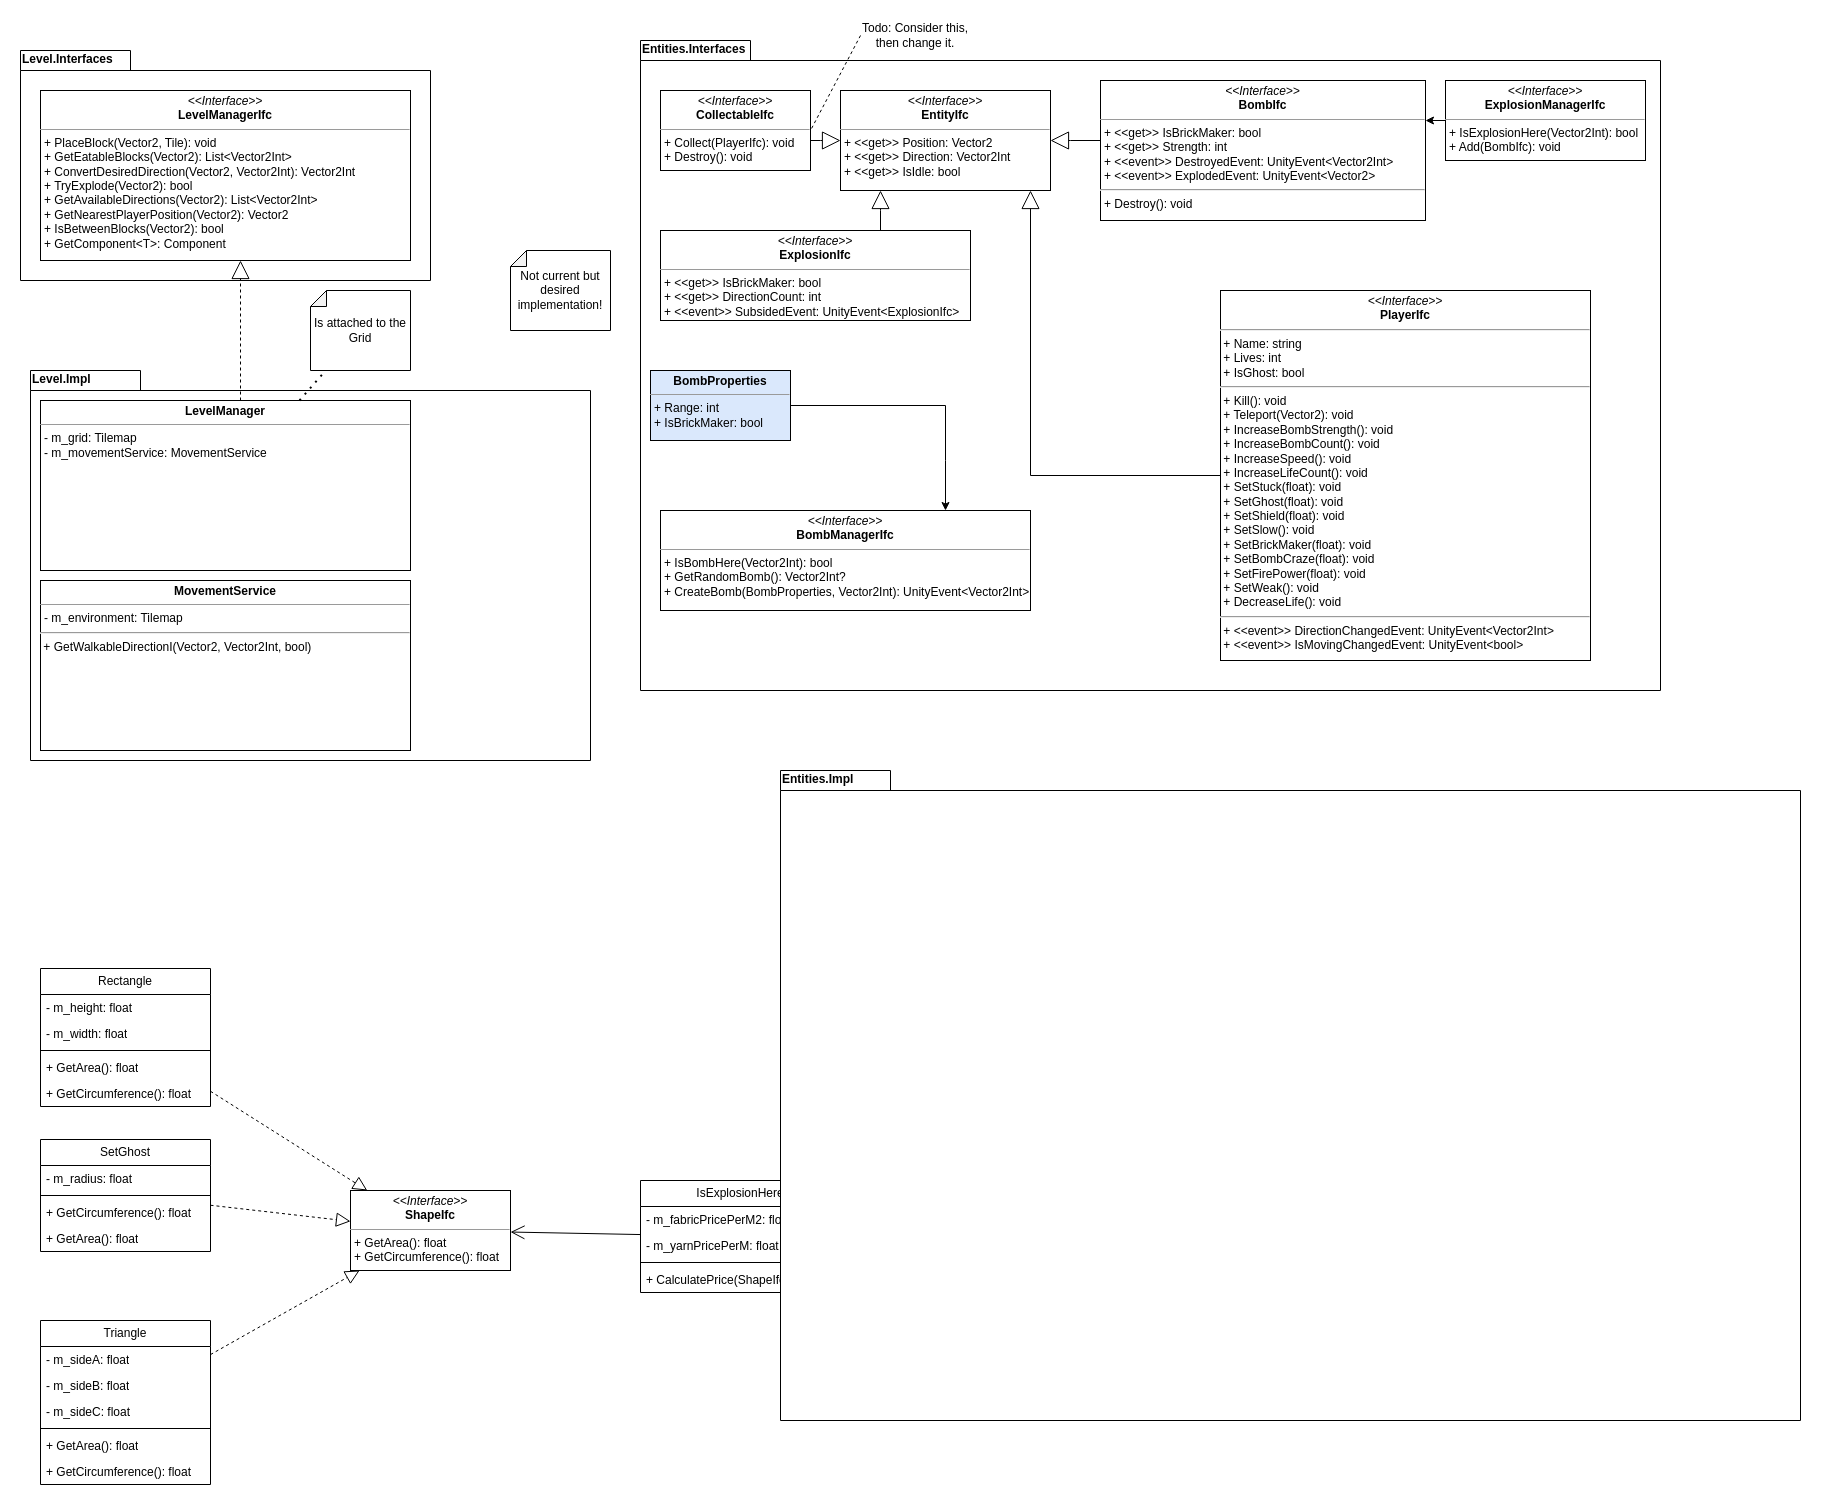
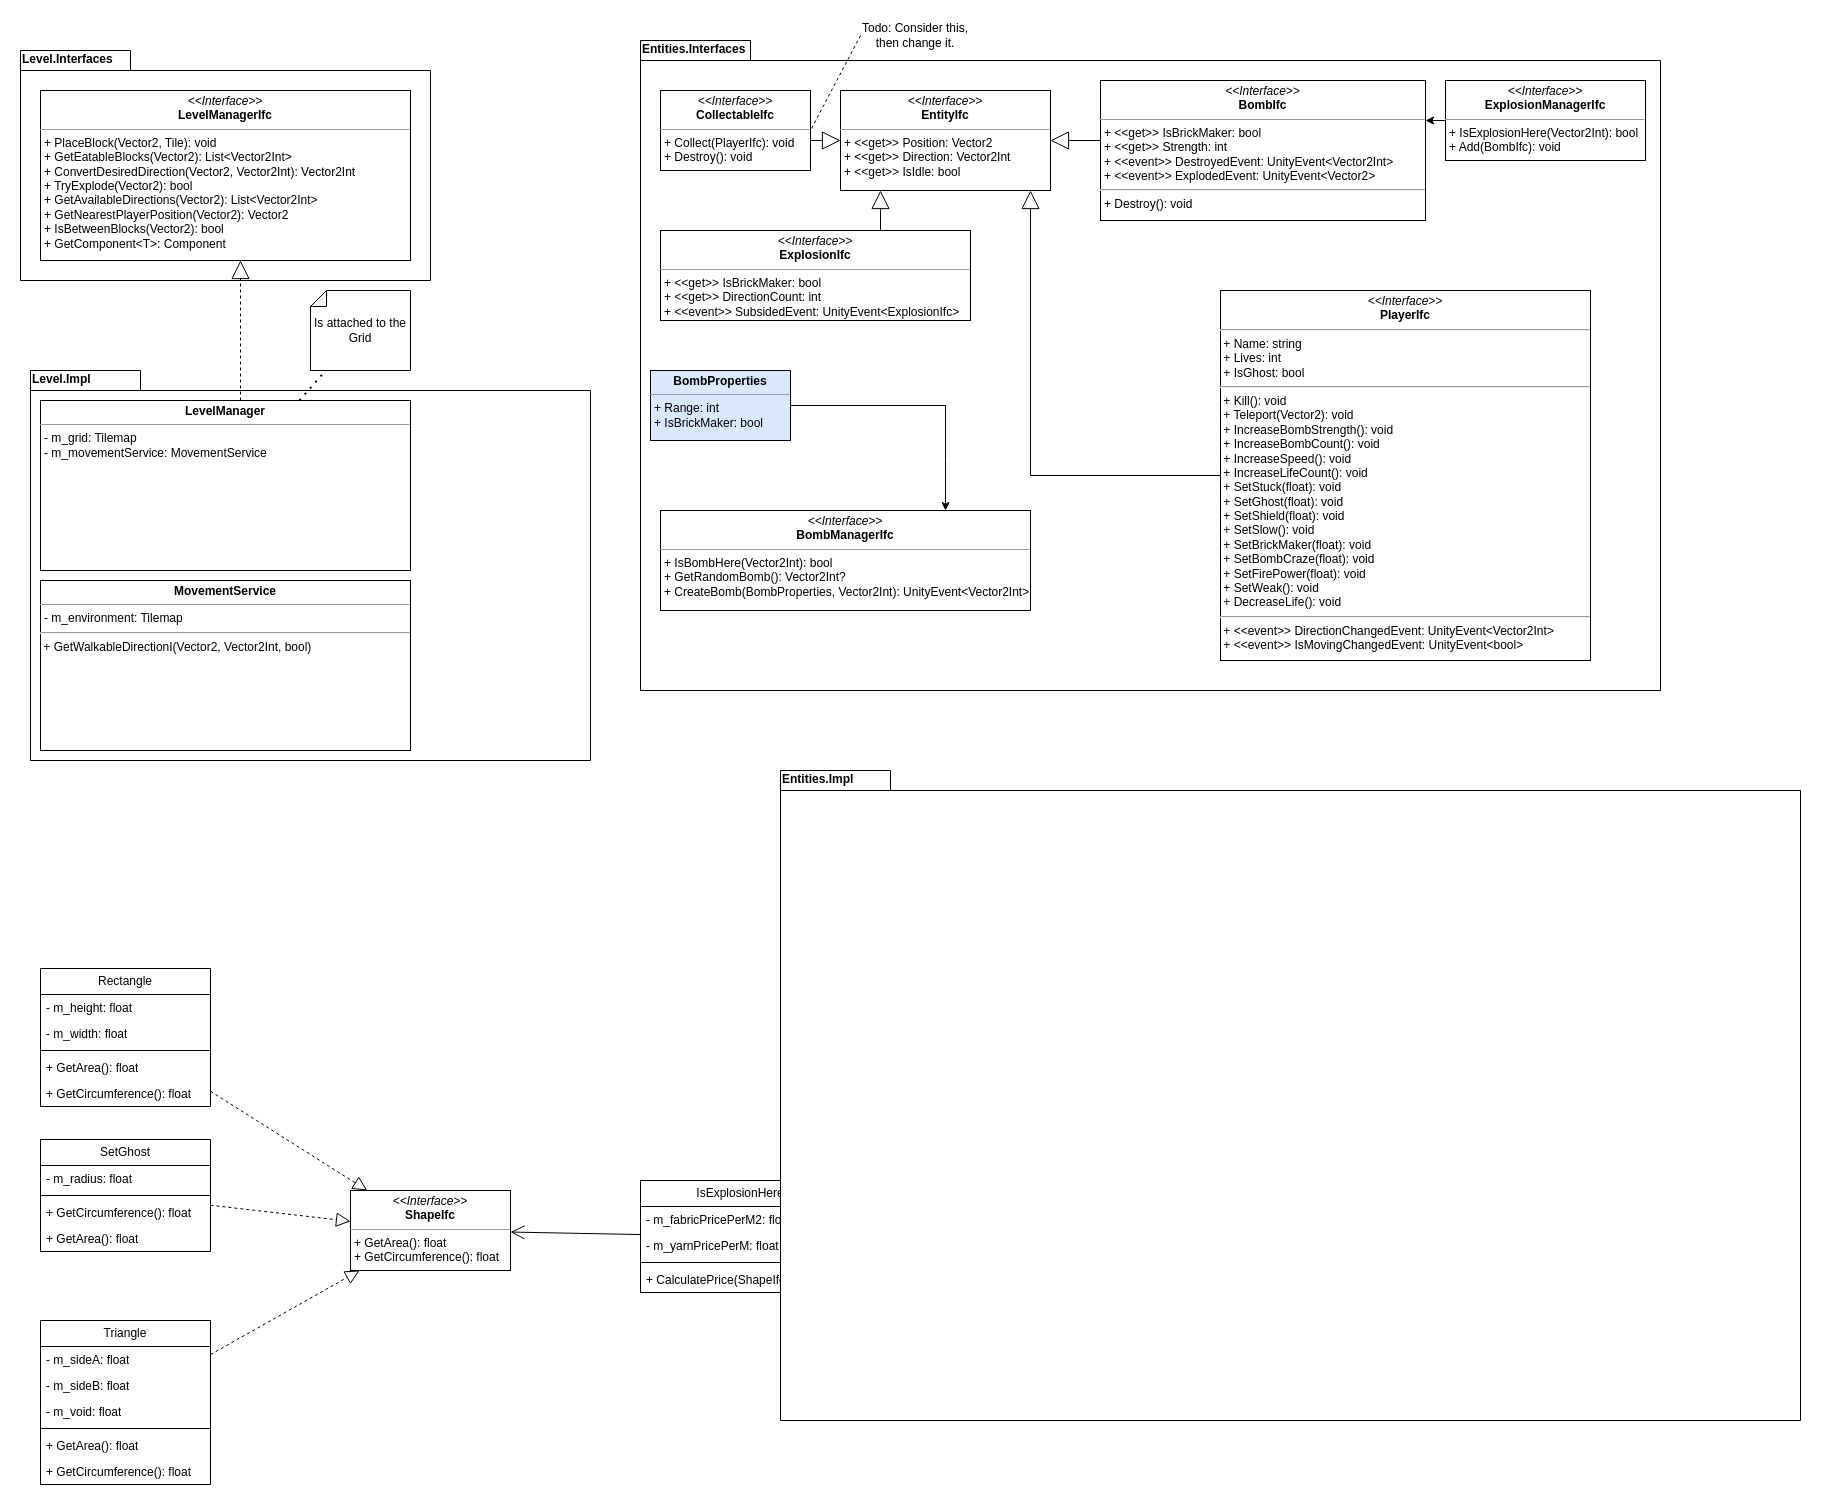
(561, 291) -> none
(92, 1413) -> (89, 1413)
